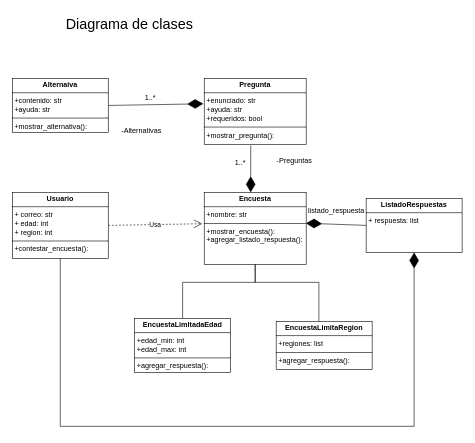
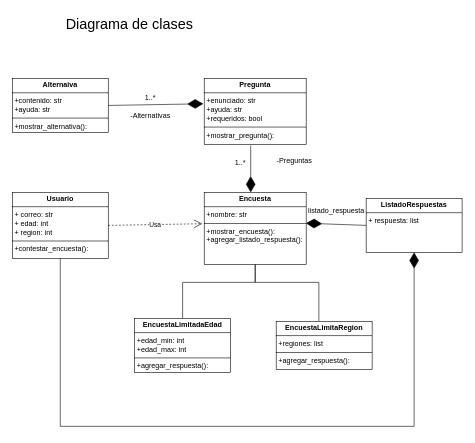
(141, 131) -> (150, 116)
